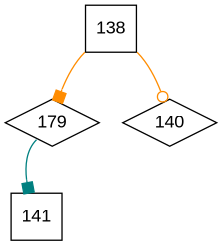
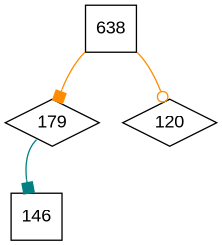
(111, 29) -> (111, 29)
(170, 123) -> (170, 123)
(37, 217) -> (37, 217)
